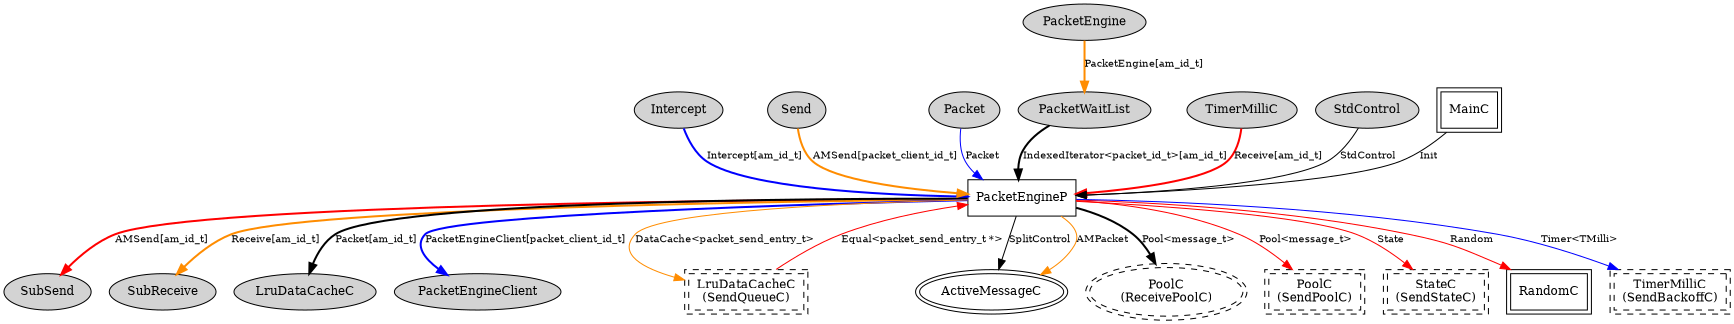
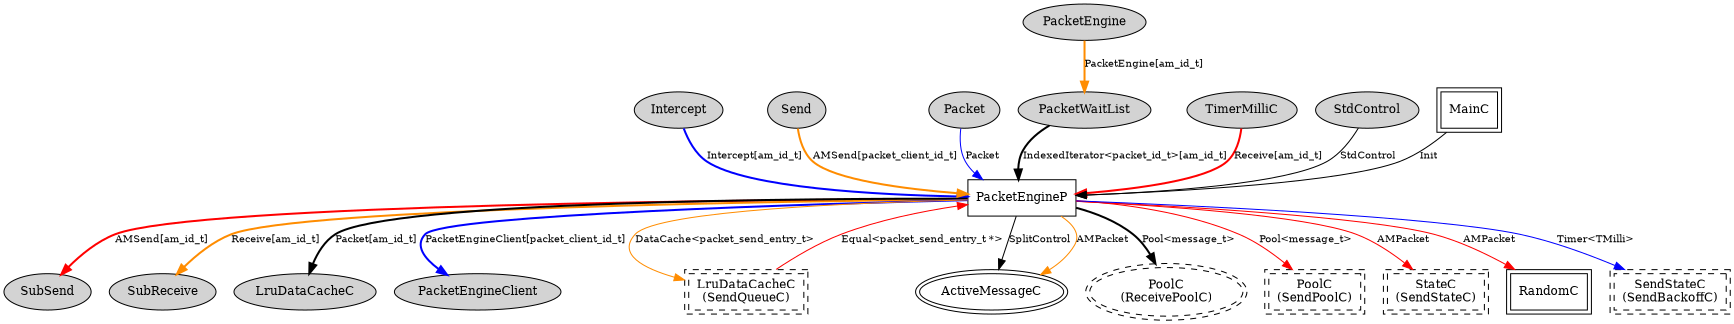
(1391, 240) -> (1404, 240)
(1472, 240) -> (1489, 240)
(1670, 292) -> (1670, 292)
